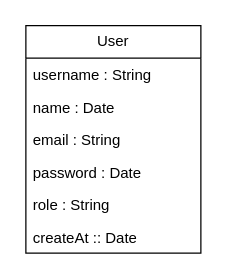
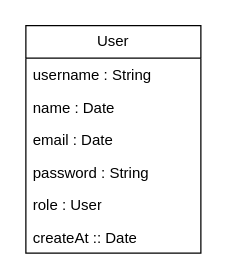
(80, 141) -> (74, 141)
(90, 173) -> (97, 173)
(78, 206) -> (72, 206)
